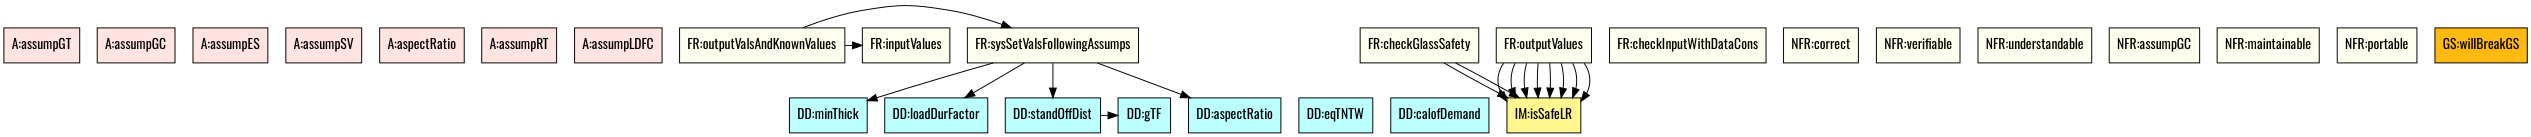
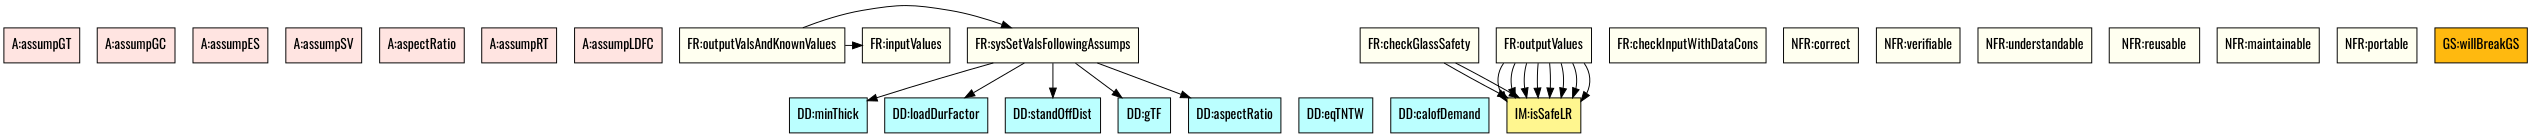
(2154, 45) -> (2154, 45)
(1104, 115) -> (1095, 78)
